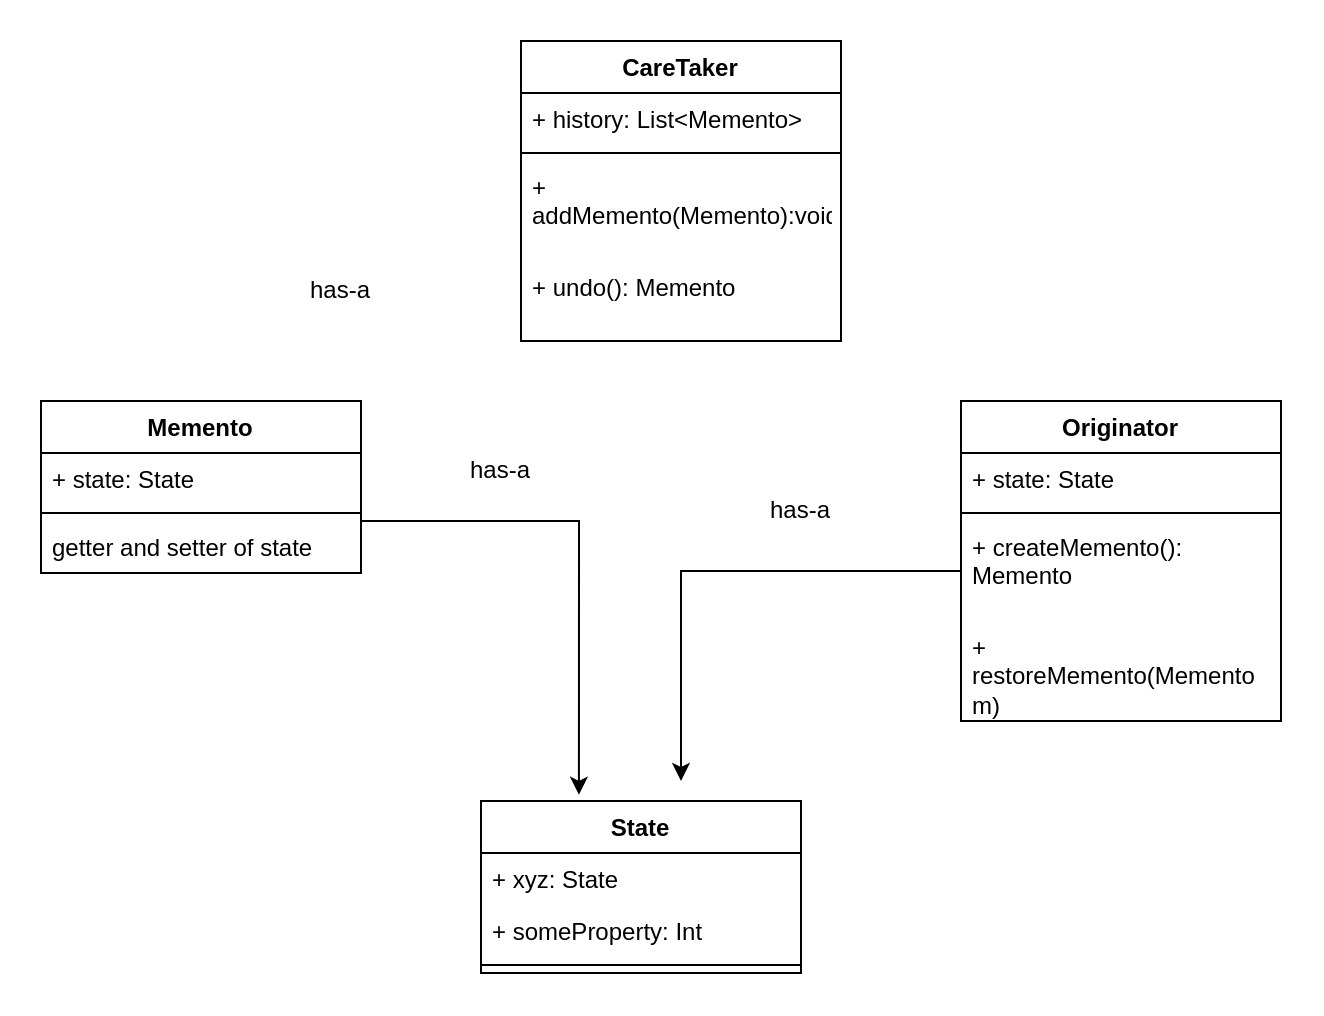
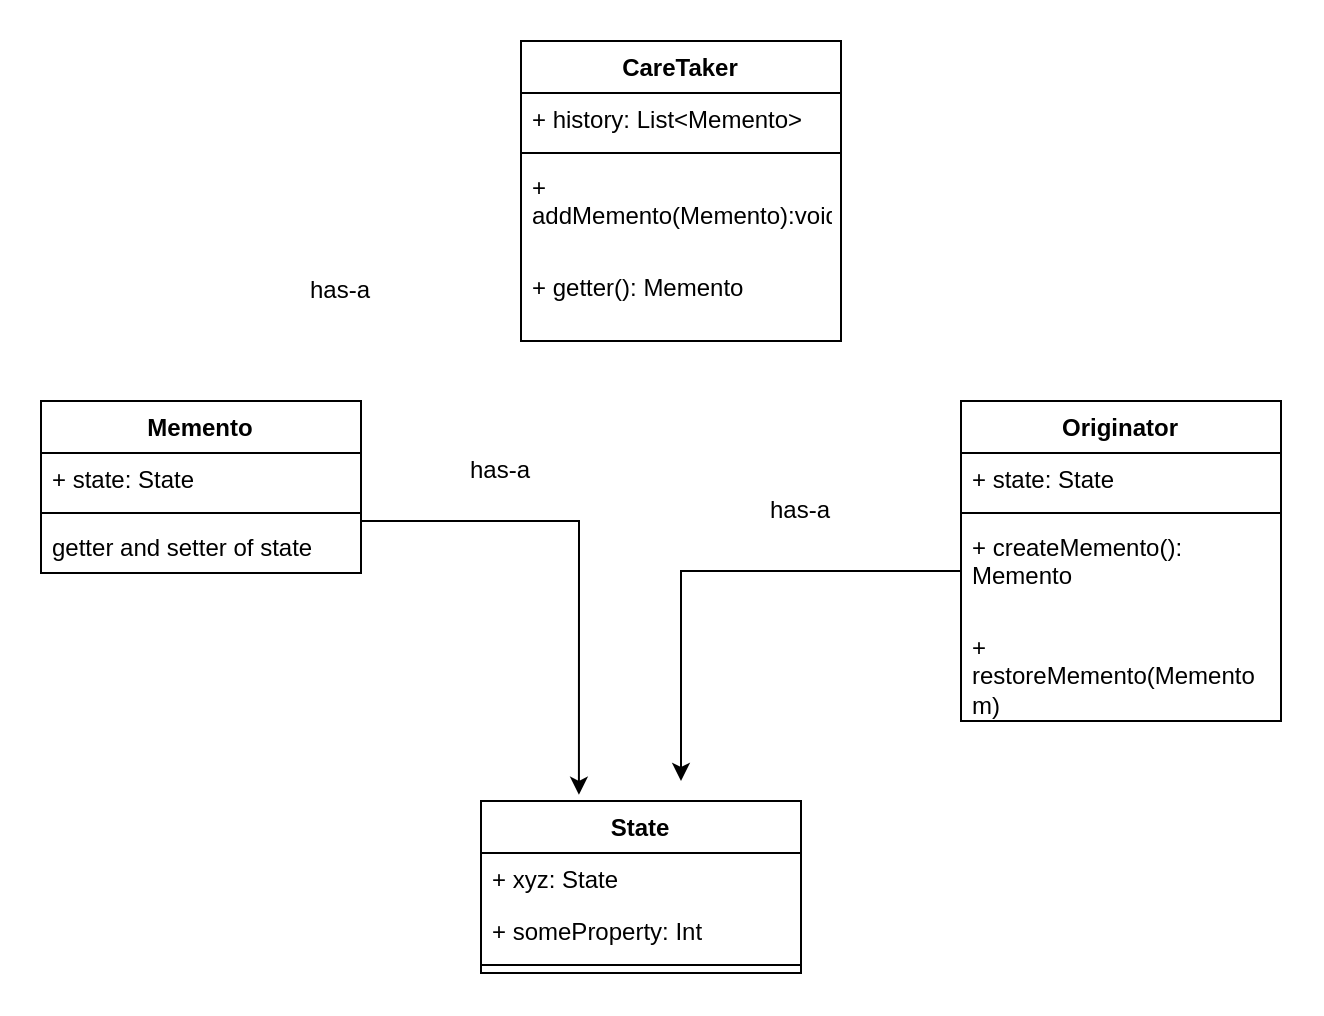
(638, 289) -> (651, 289)
